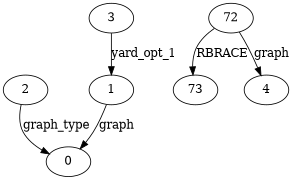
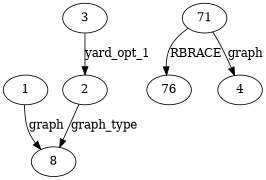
(231, 18) -> (205, 18)
(111, 50) -> (85, 50)
(196, 90) -> (169, 90)
(68, 162) -> (54, 162)
